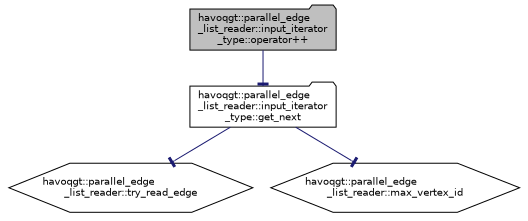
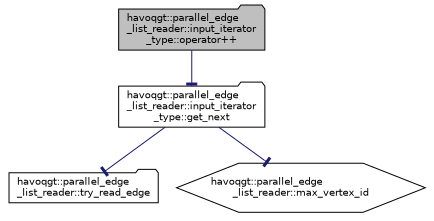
(131, 188) -> (84, 188)
